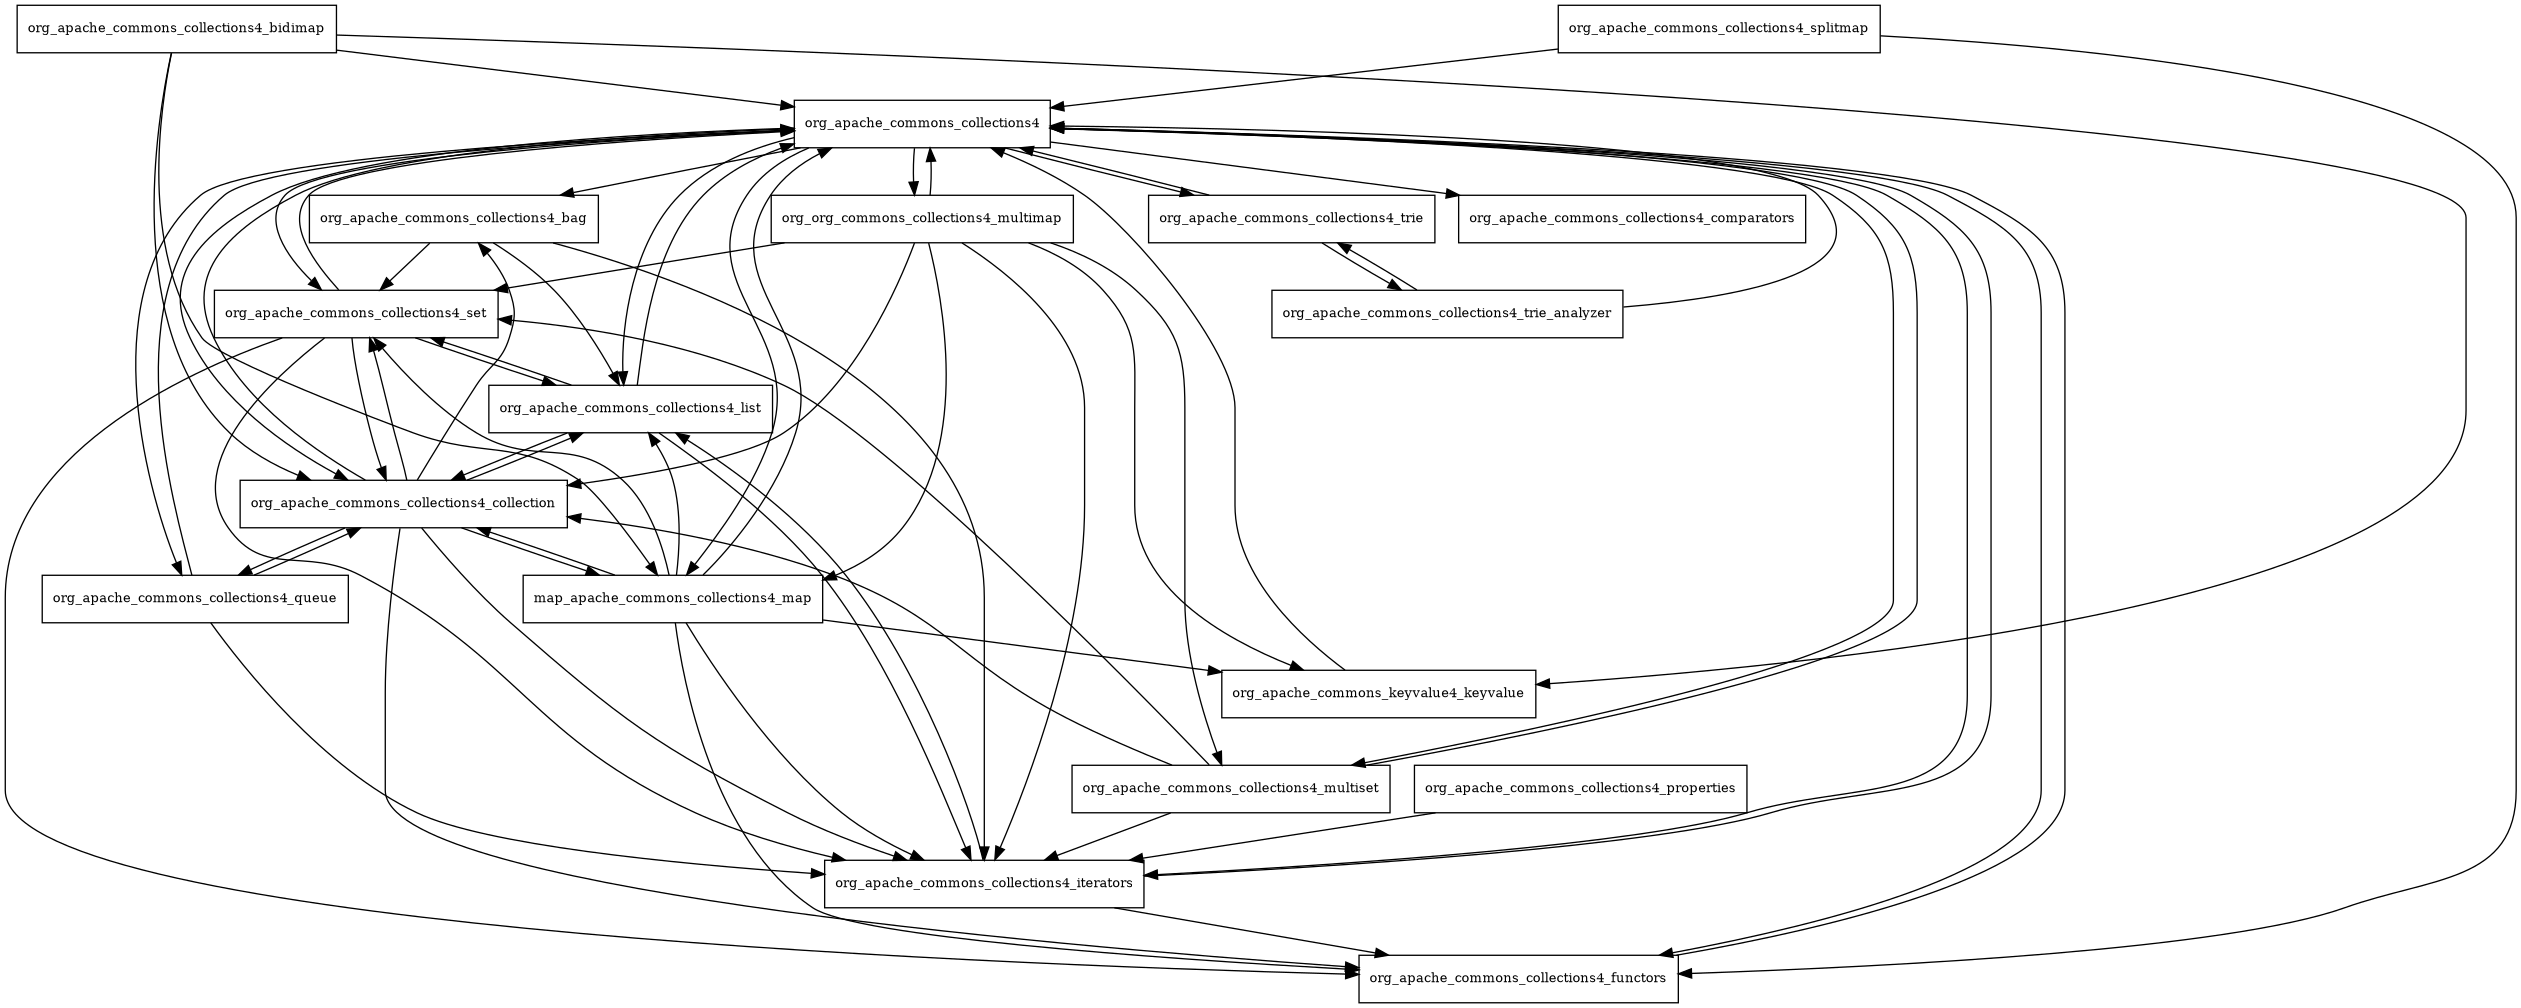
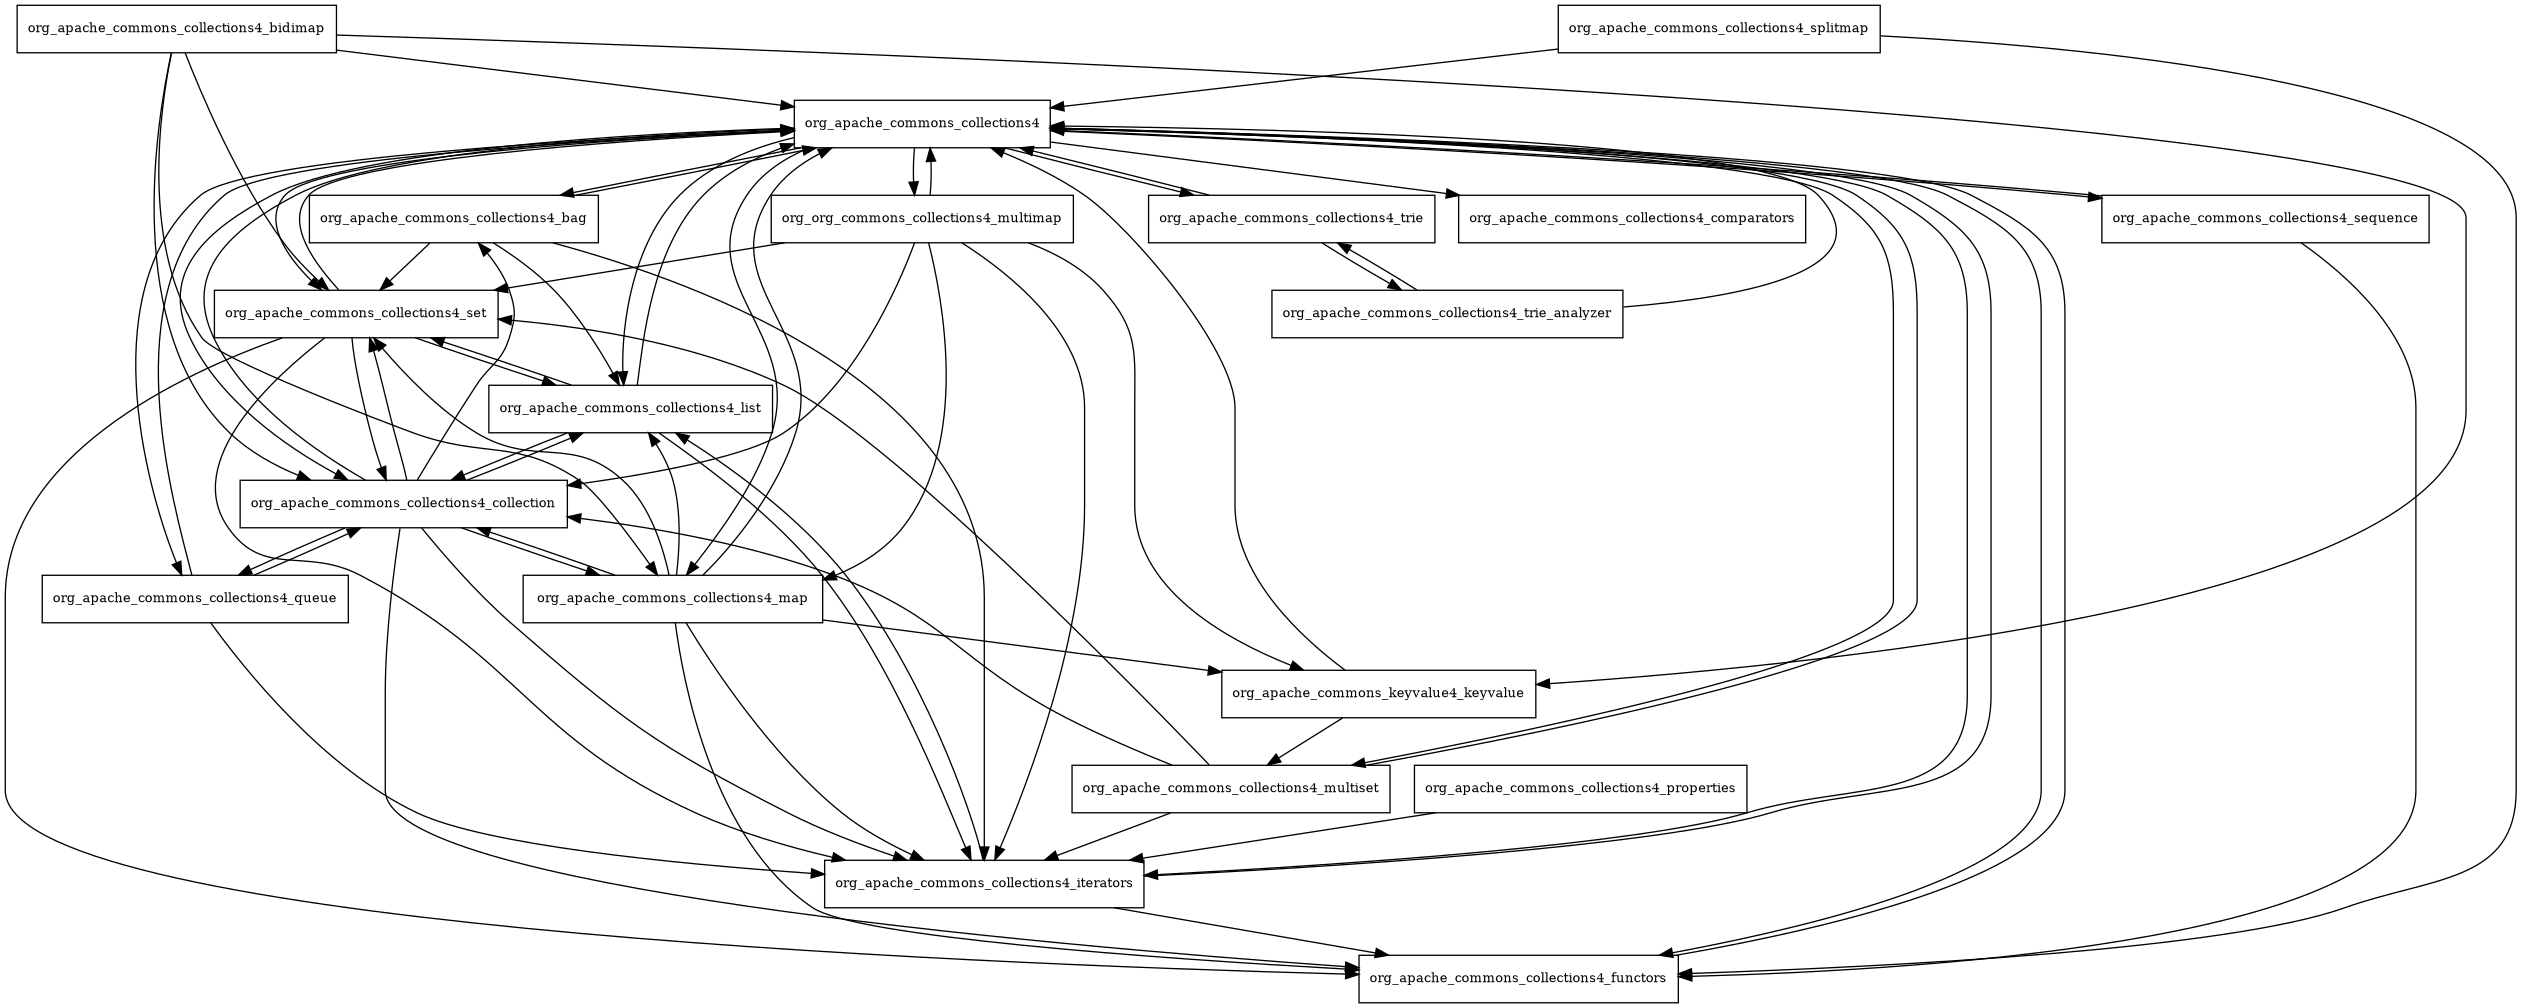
none -> (238, 168)
none -> (689, 173)
none -> (2265, 219)
(1185, 467) -> (1311, 738)
(673, 599) -> (673, 599)
